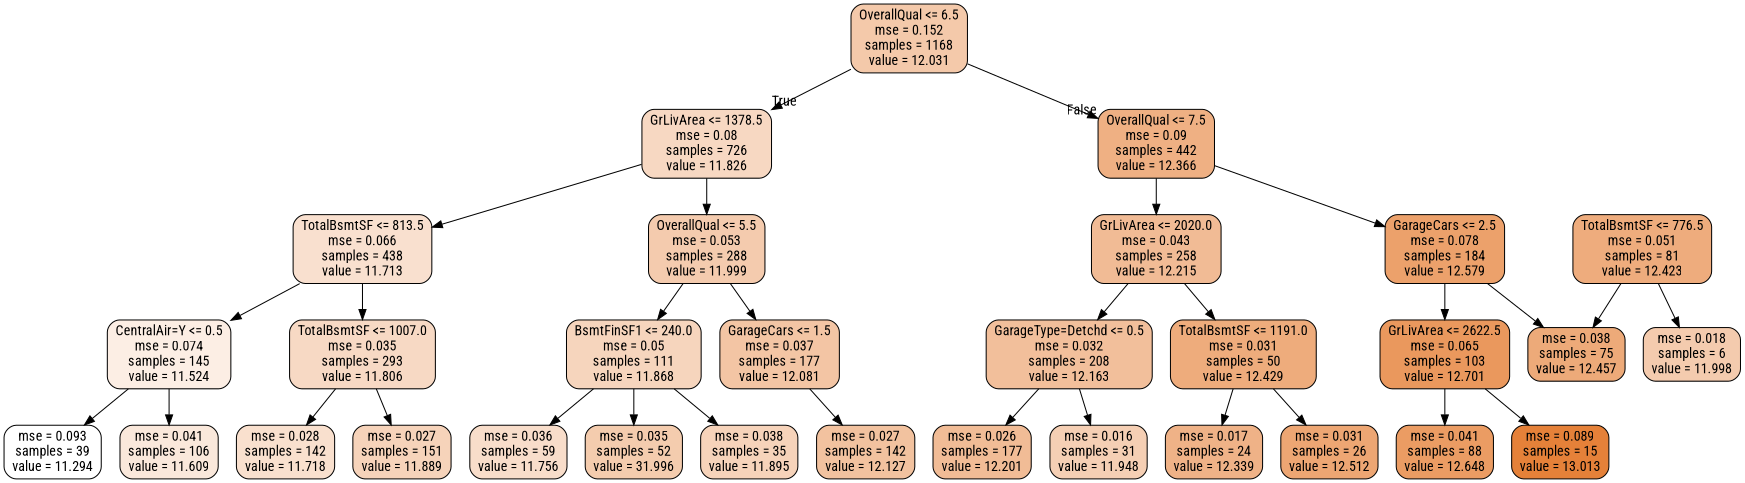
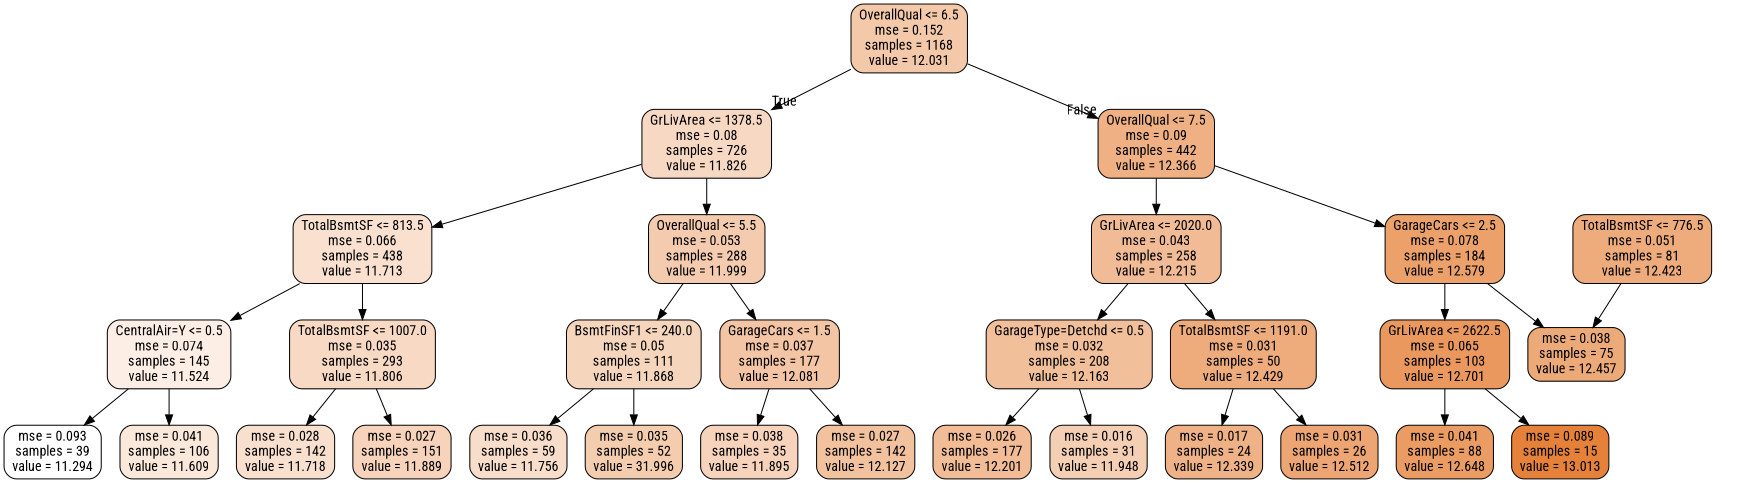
(1692, 354) -> none
(692, 404) -> (765, 402)
